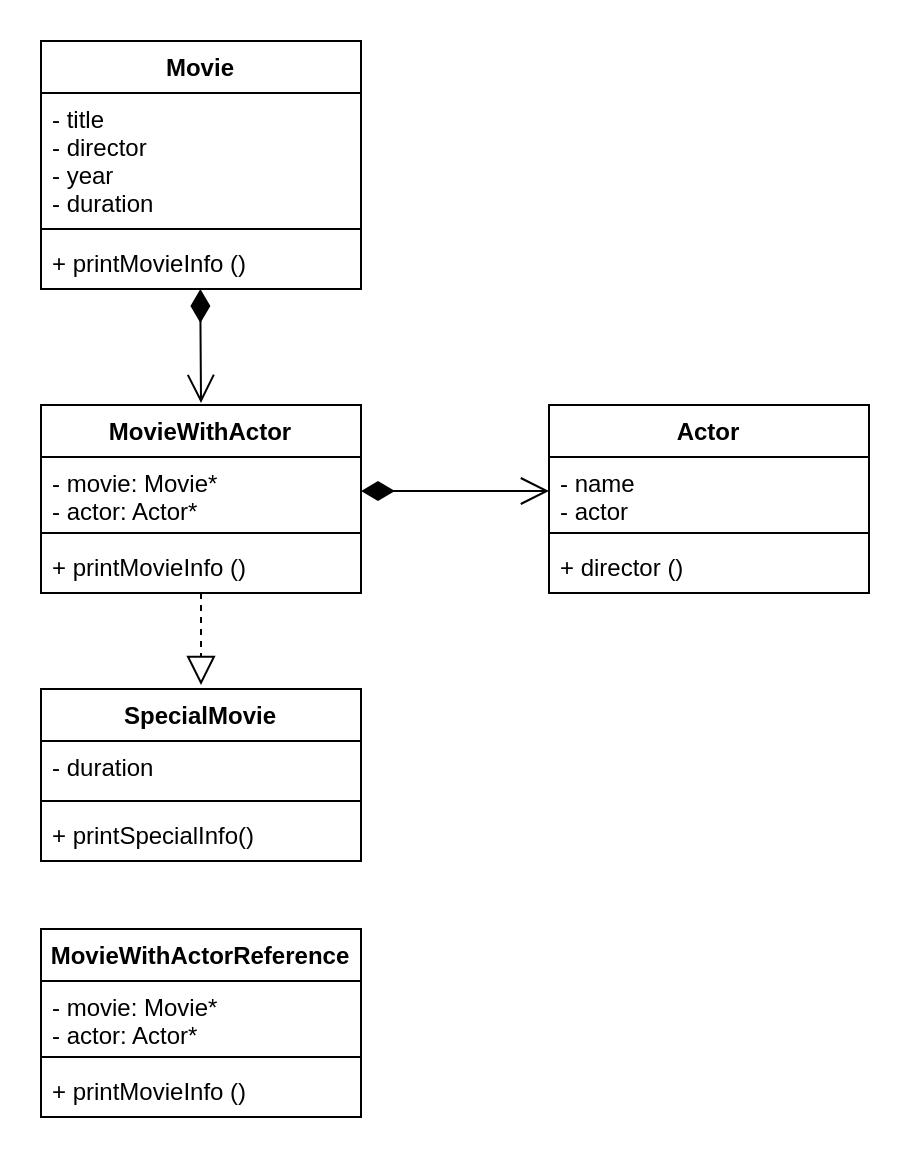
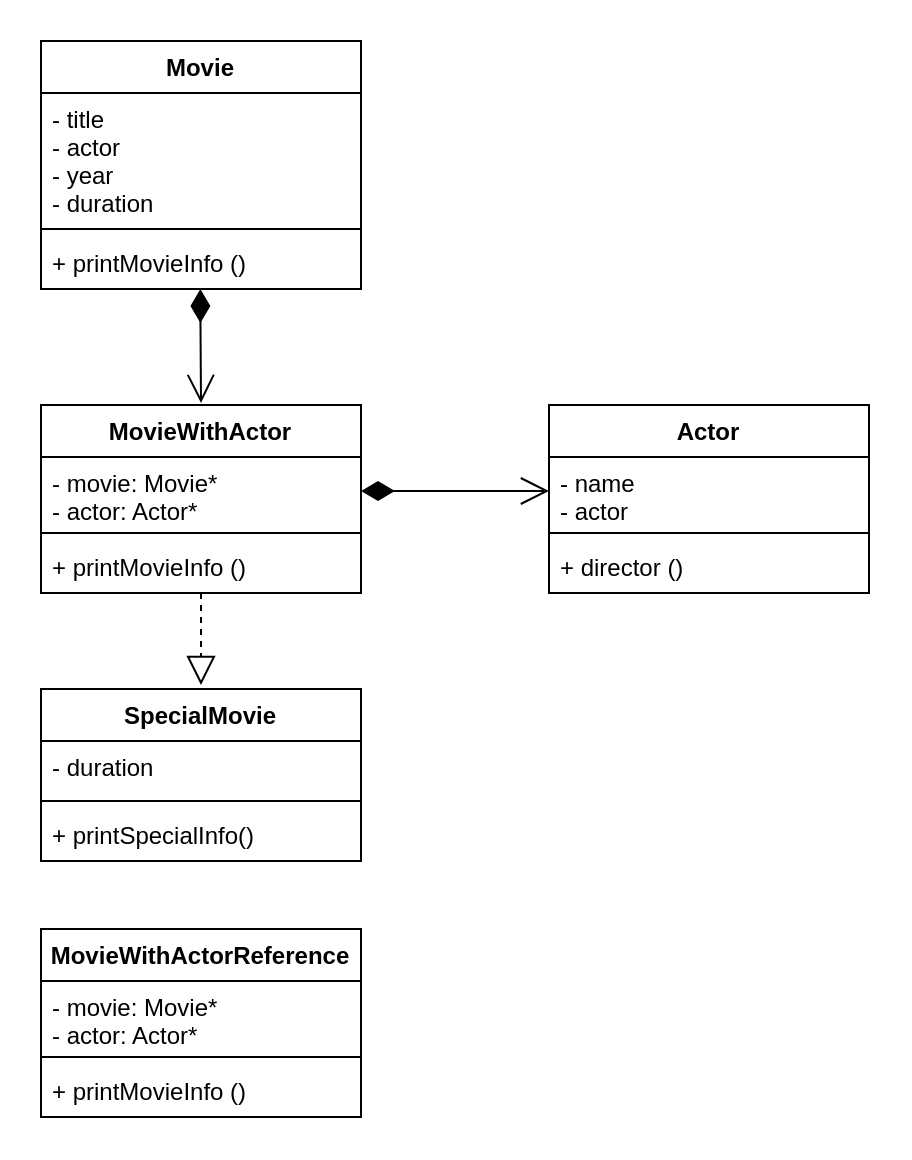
(114, 165) -> (114, 165)
